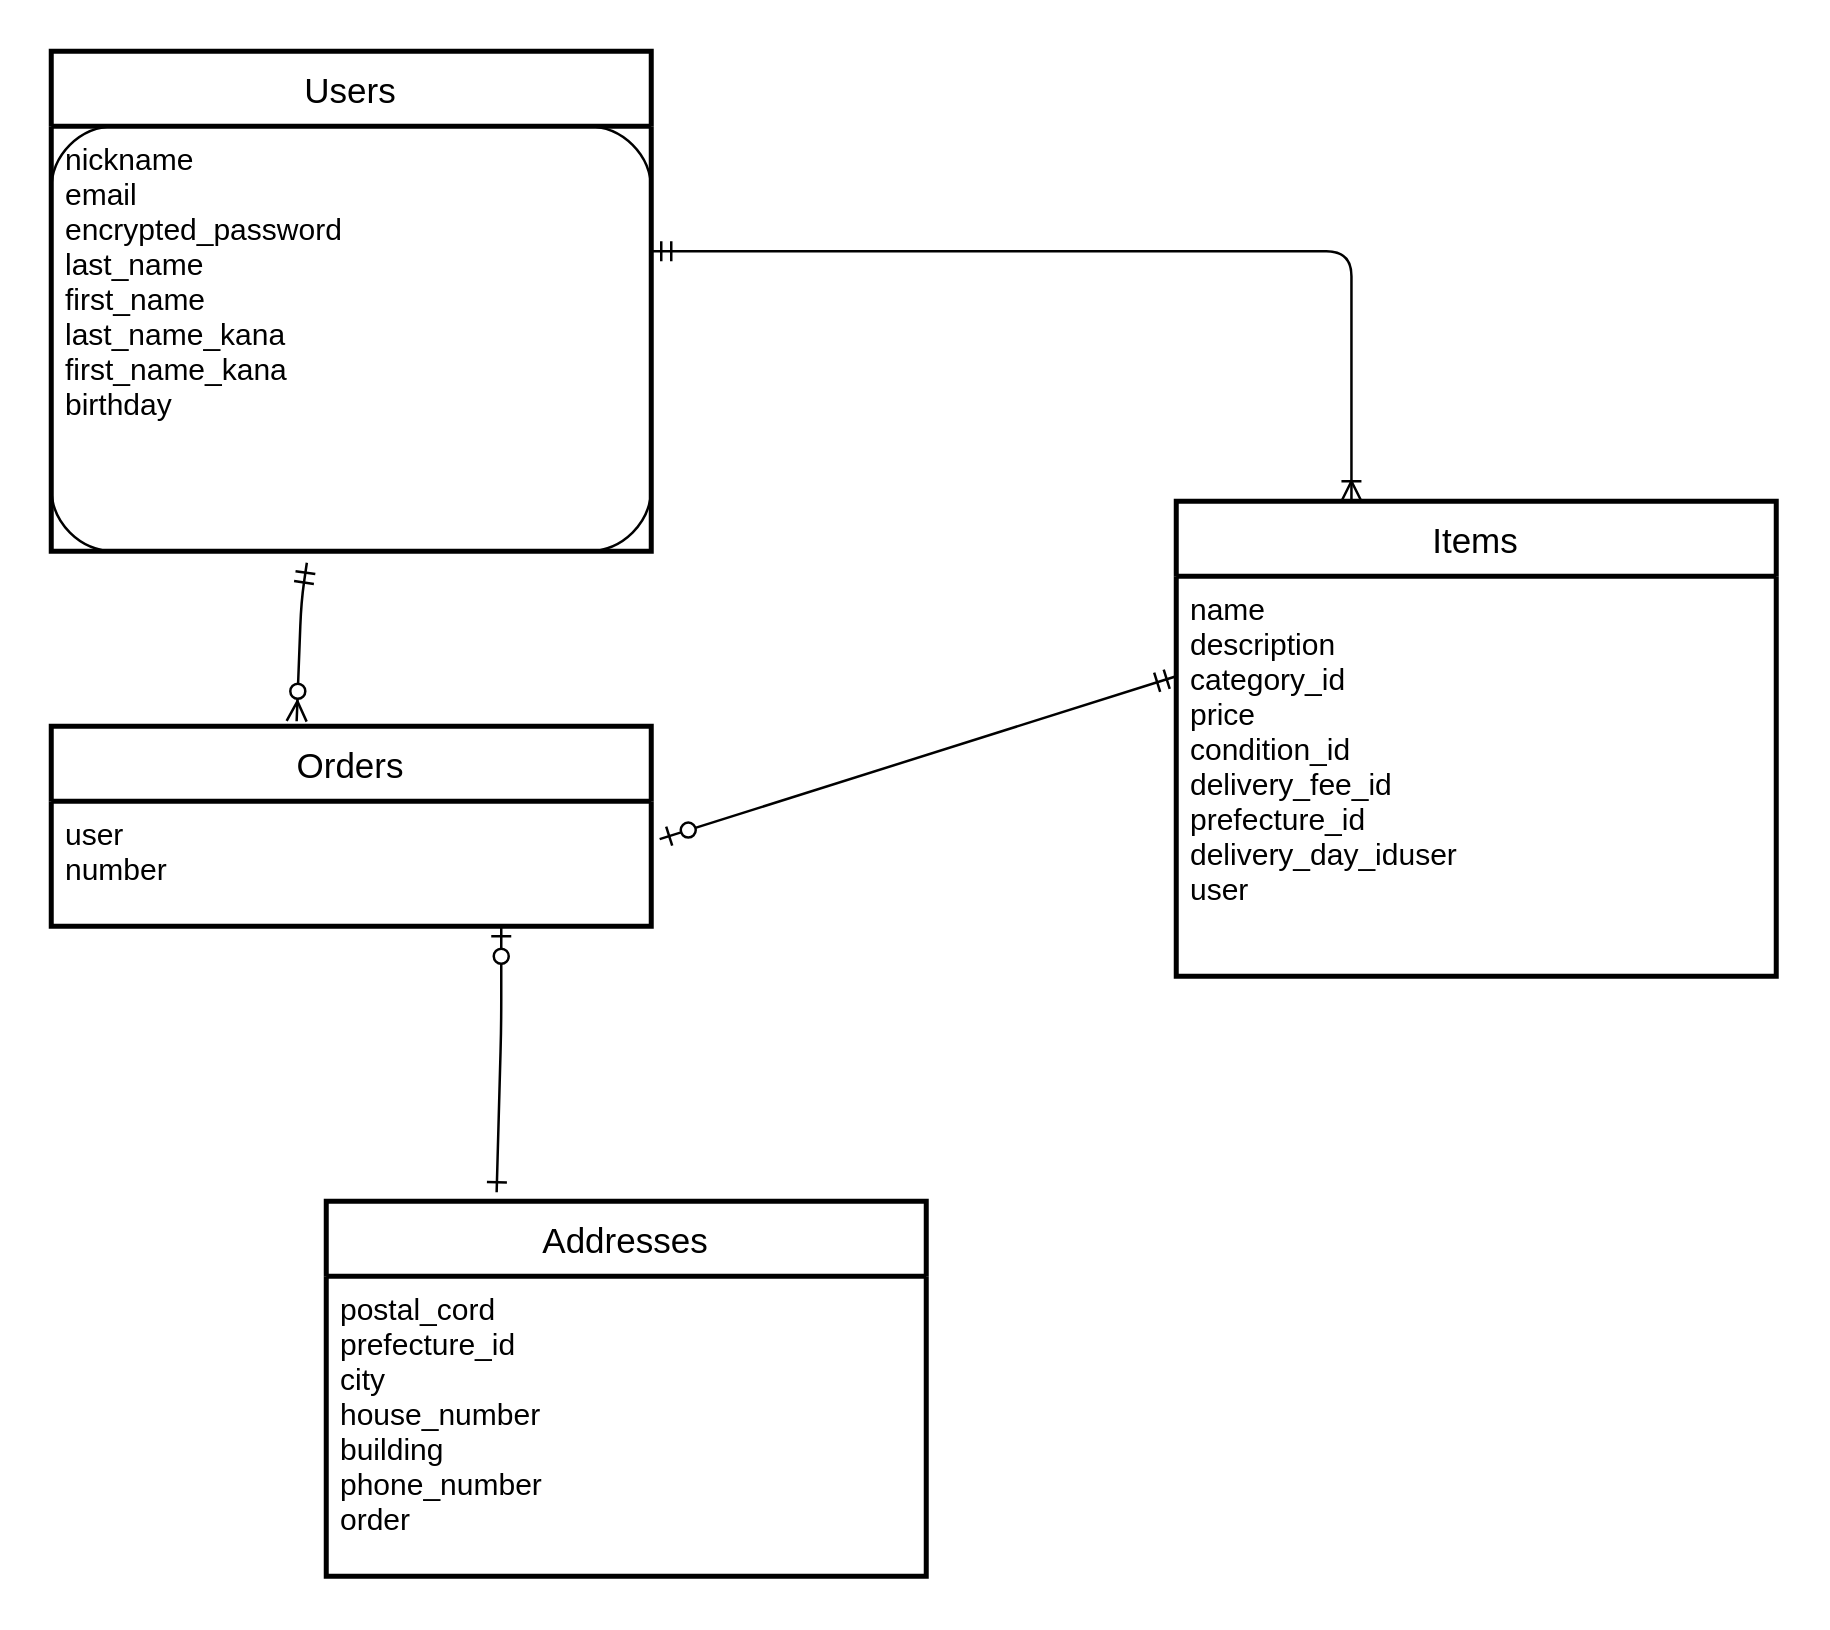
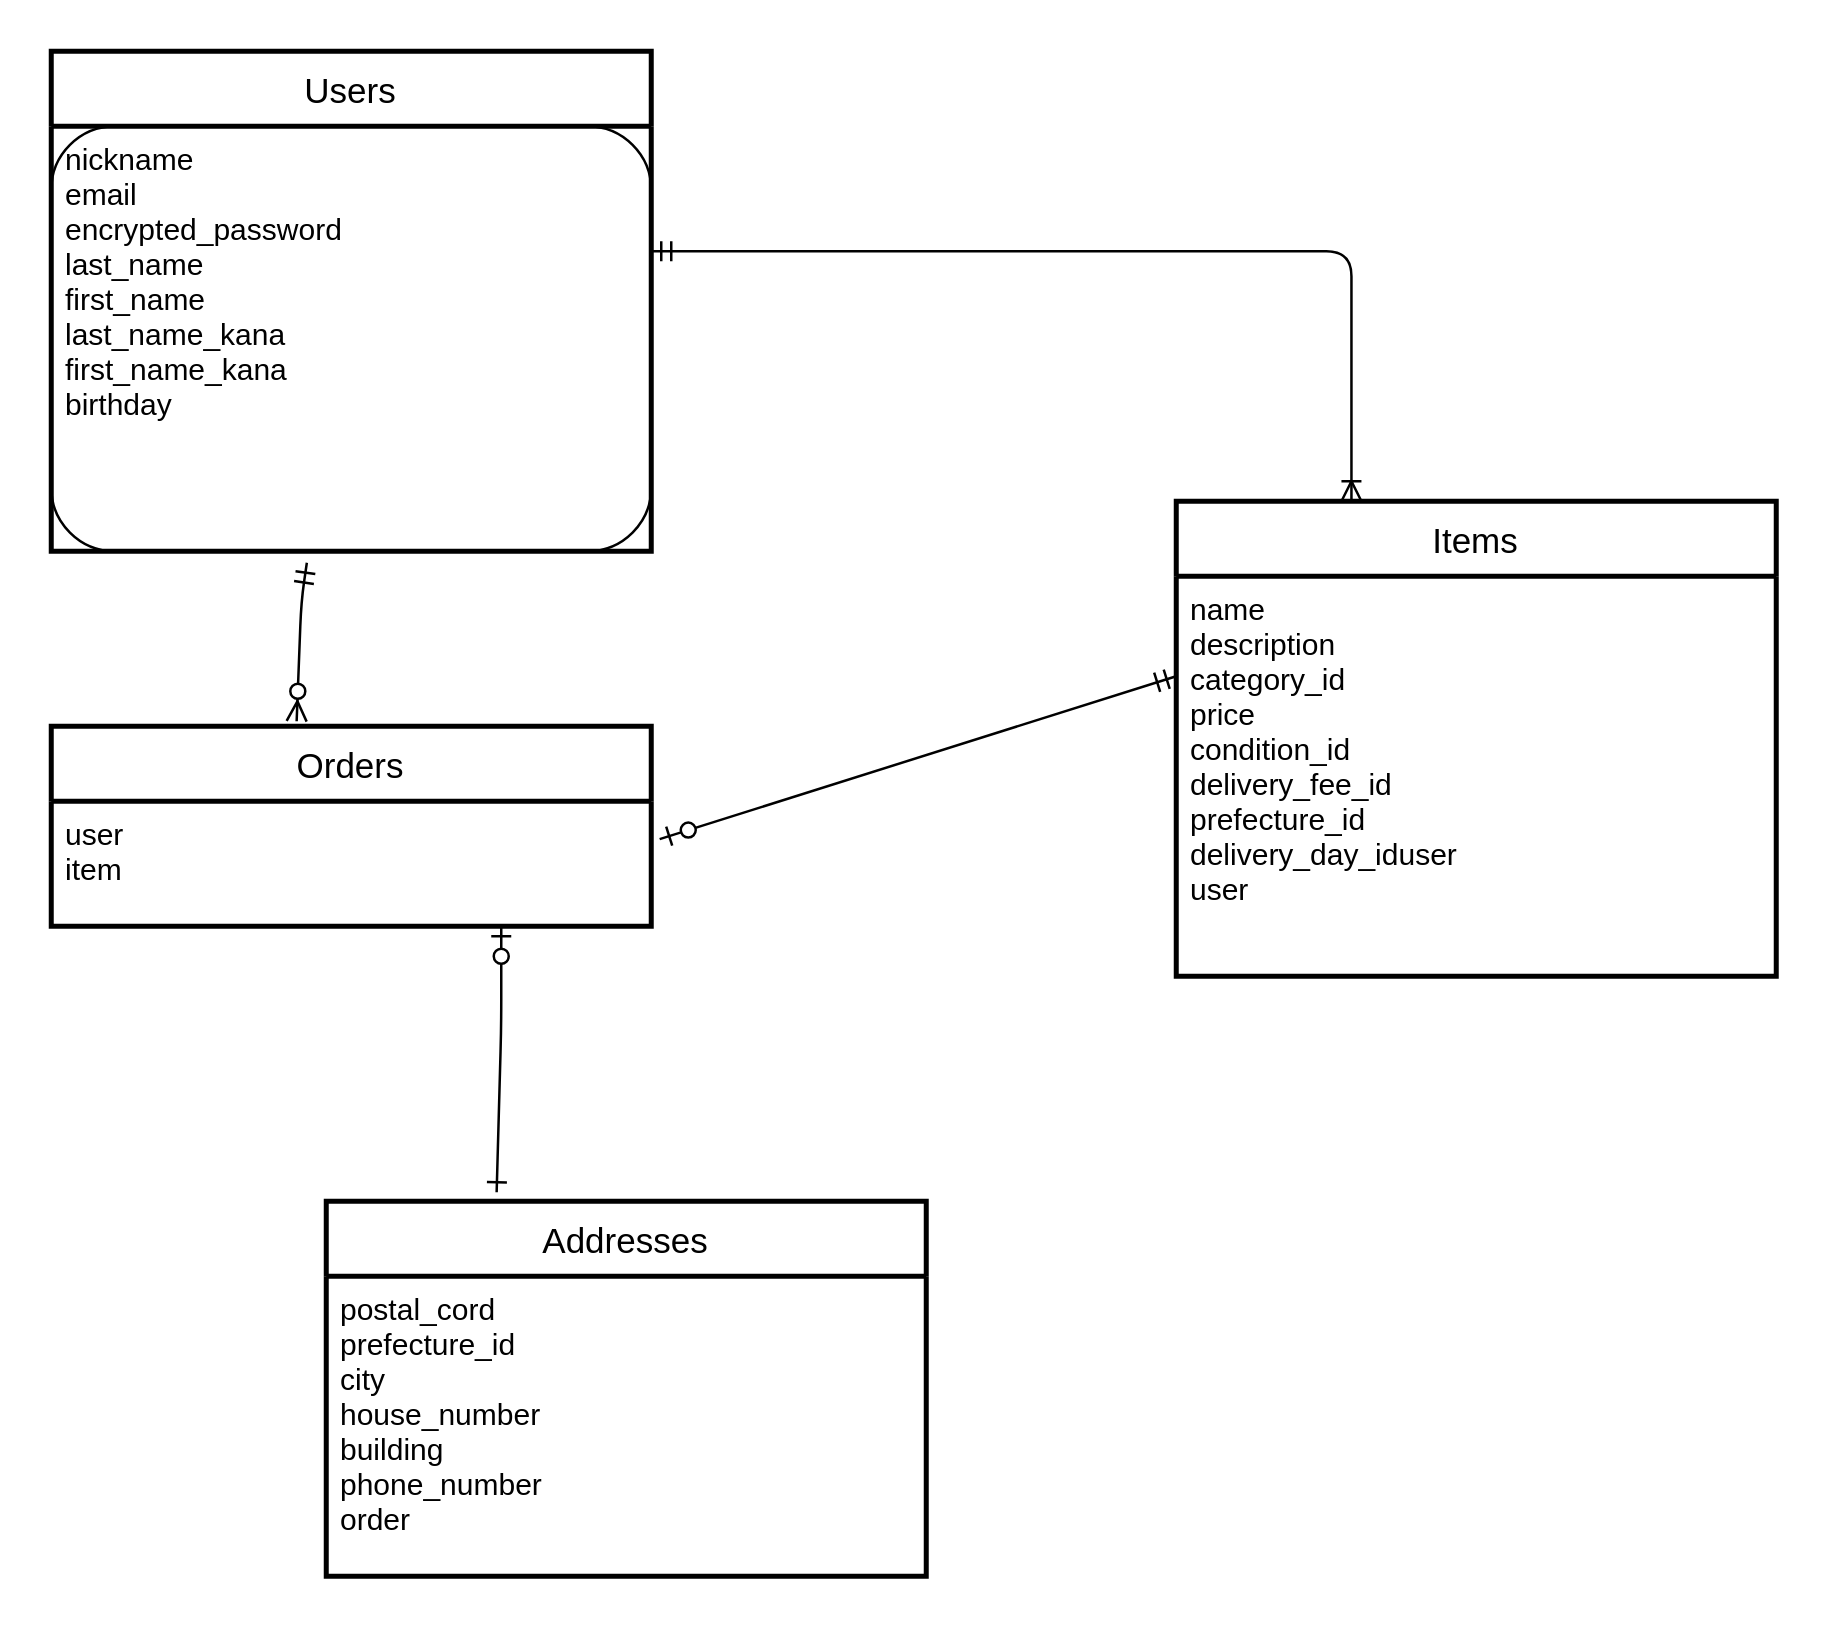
(99, 835) -> (99, 835)
